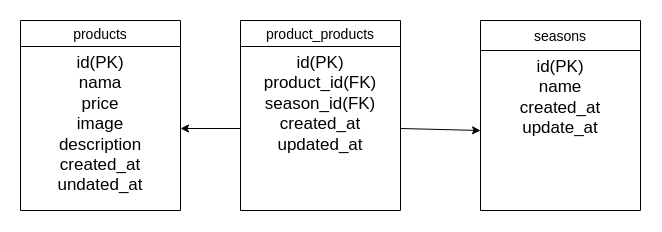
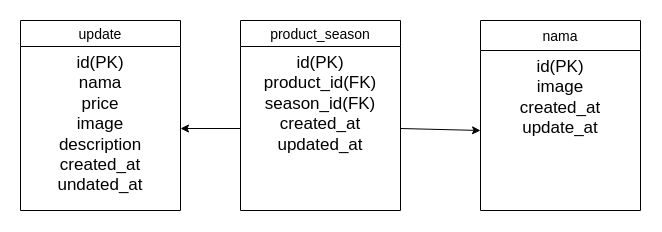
(100, 34) -> (100, 34)
(320, 34) -> (320, 34)
(560, 36) -> (560, 36)
(561, 86) -> (561, 86)
